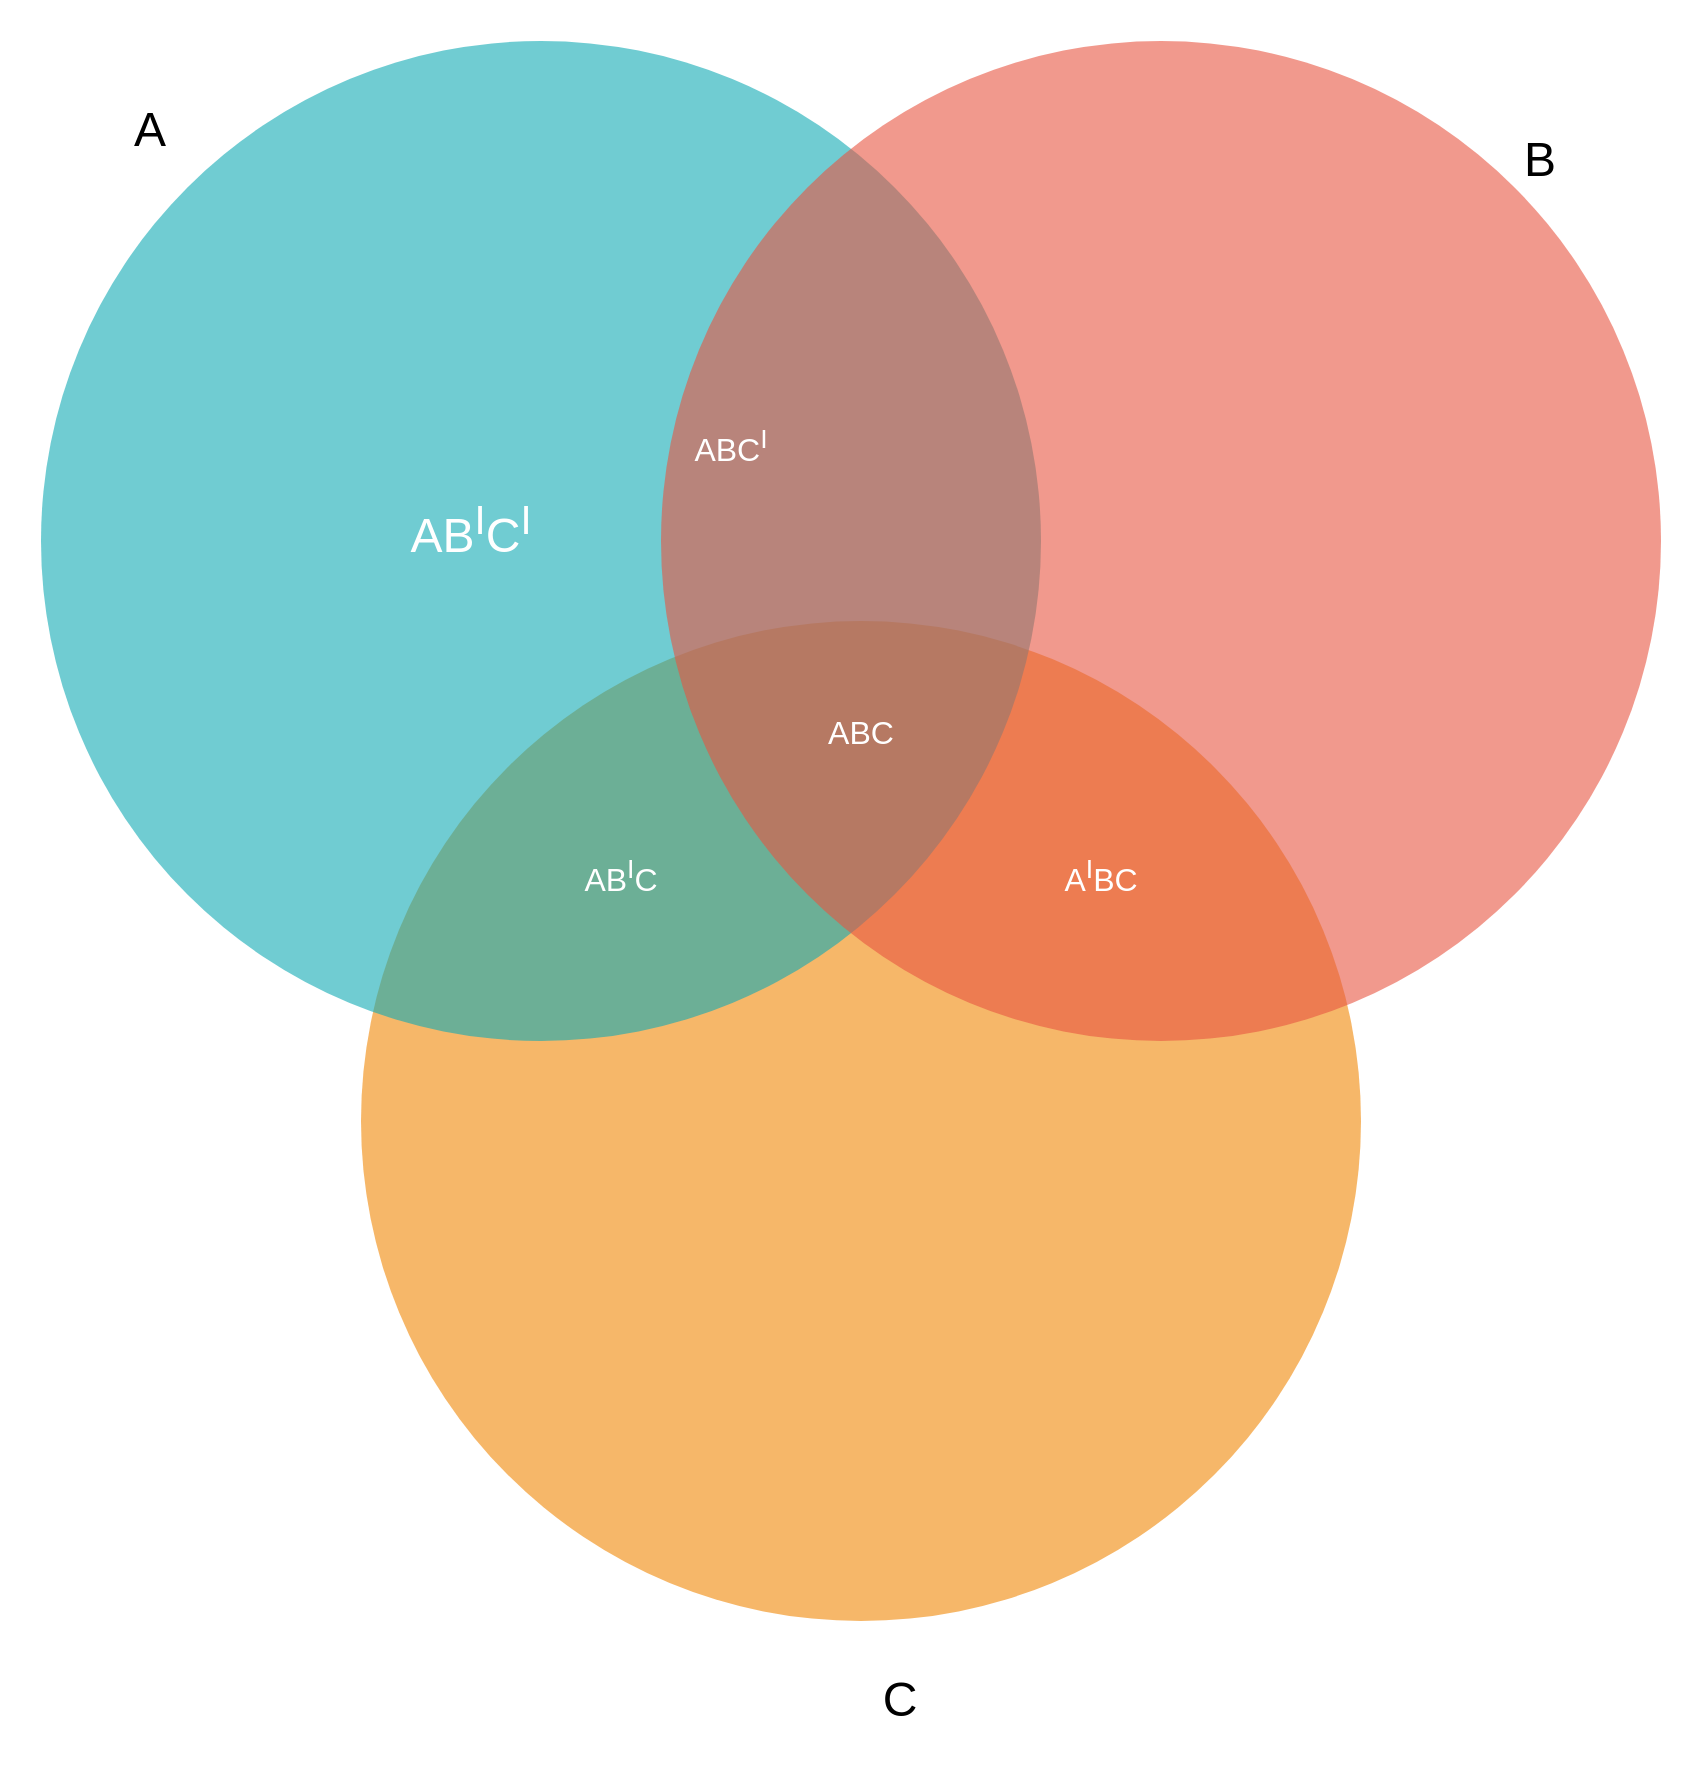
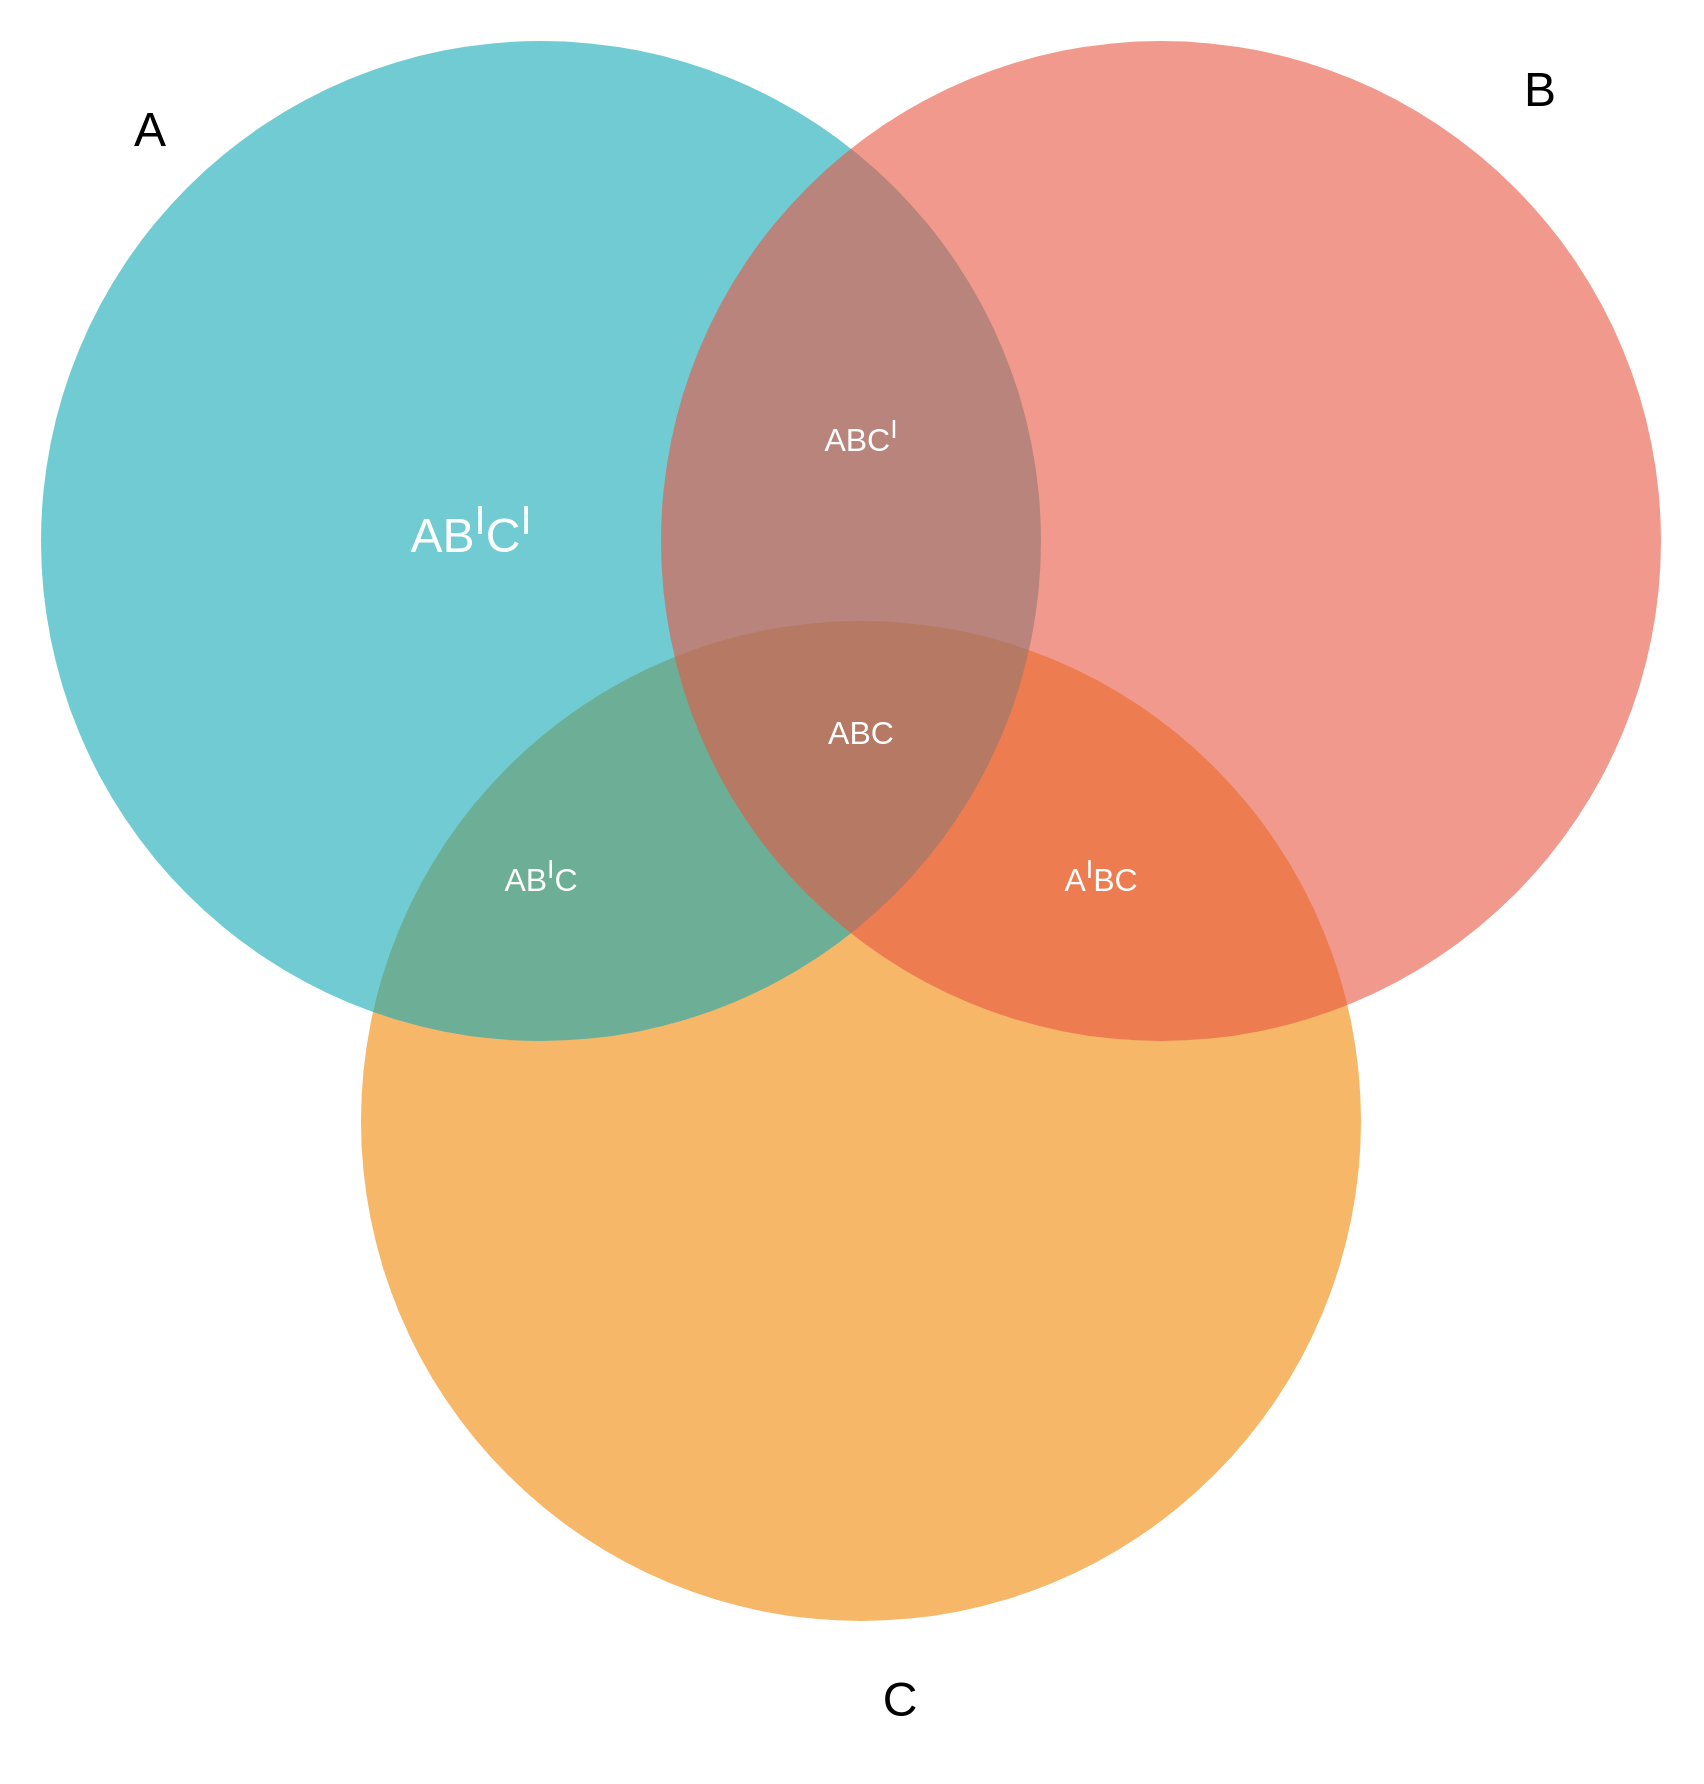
(1541, 161) -> (1541, 91)
(731, 451) -> (861, 441)
(621, 881) -> (541, 881)
